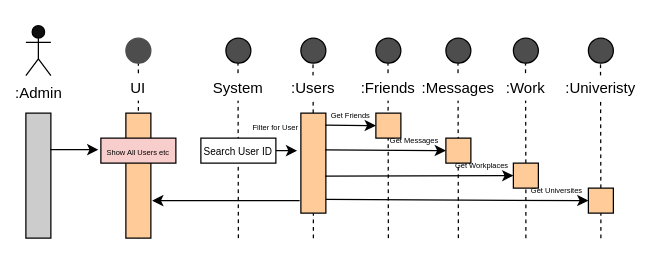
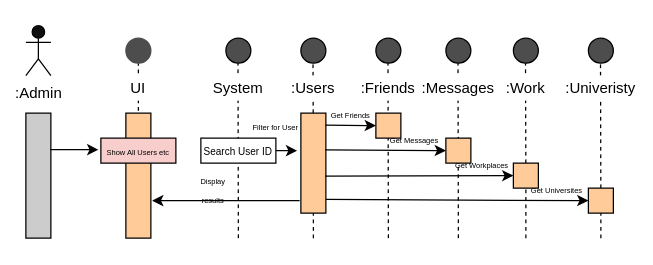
none -> (213, 188)
